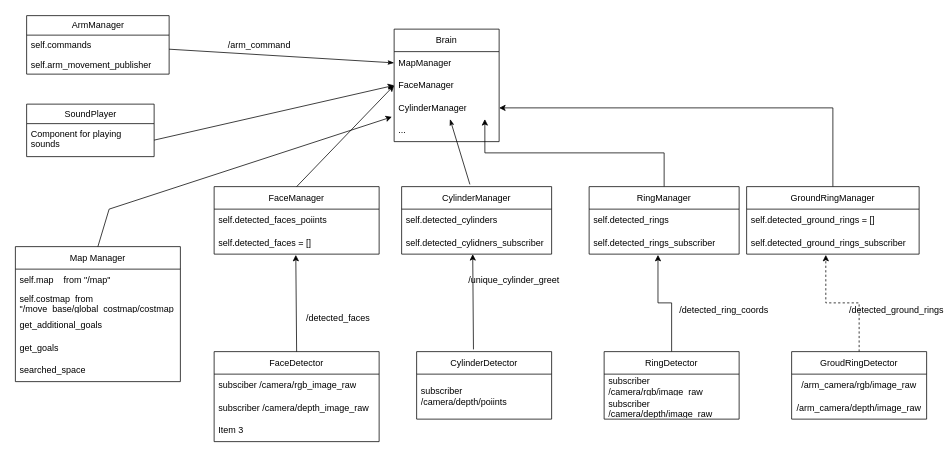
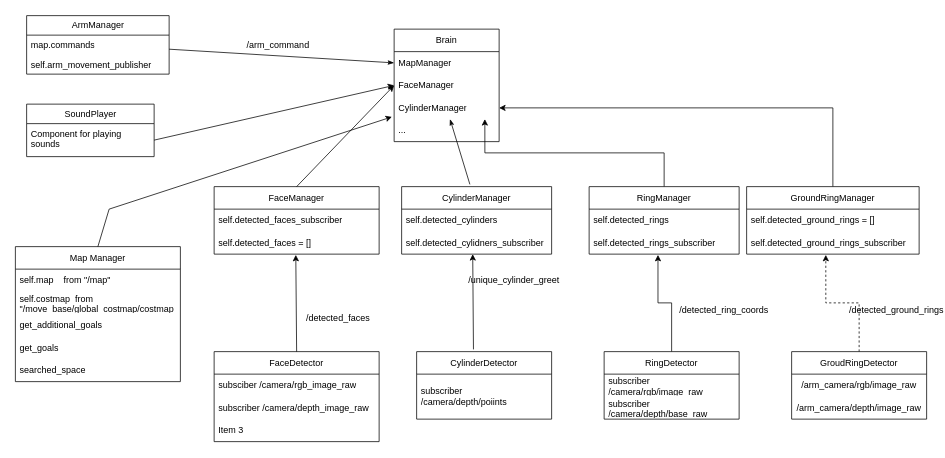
(259, 45) -> (278, 45)
(62, 46) -> (60, 46)
(282, 220) -> (291, 220)
(672, 408) -> (672, 408)
